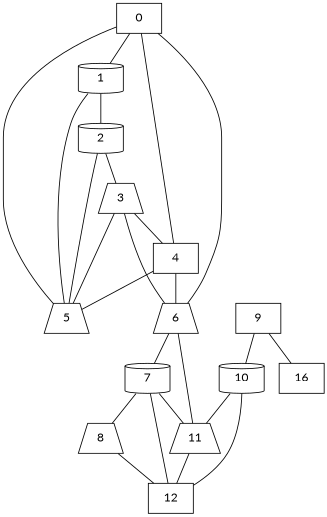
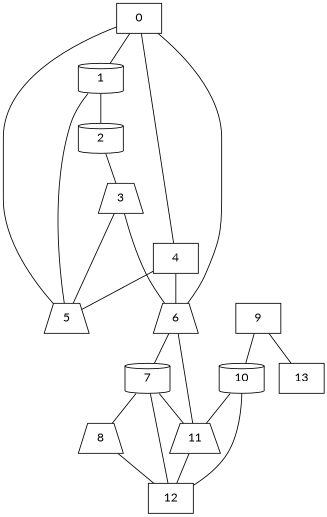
(82, 228) -> none
(148, 228) -> none
(302, 378) -> (302, 378)
